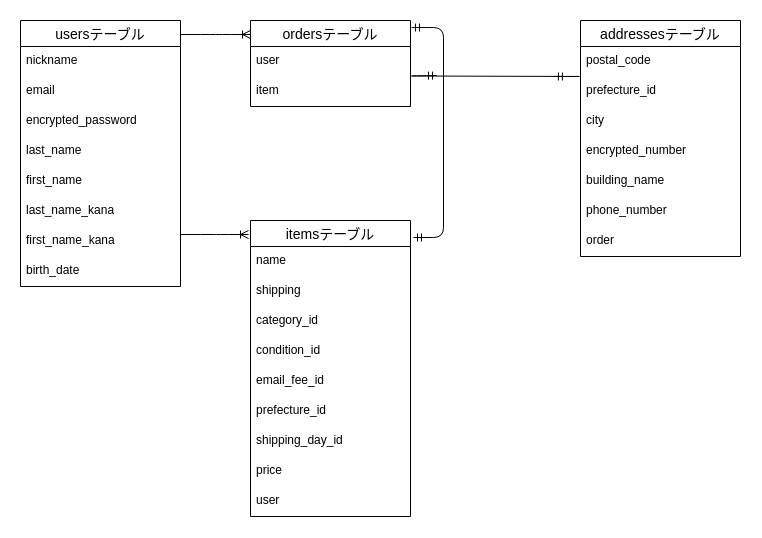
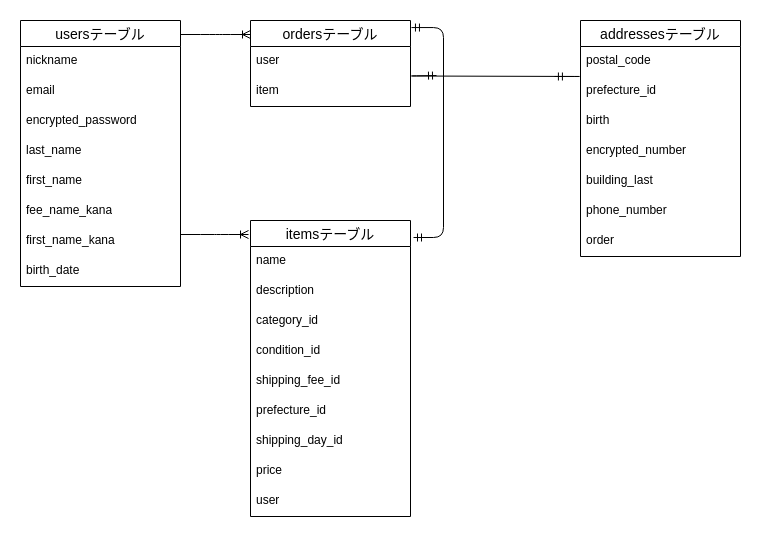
(598, 121) -> (602, 121)
(626, 181) -> (624, 181)
(72, 211) -> (70, 211)
(280, 291) -> (290, 291)
(292, 381) -> (302, 381)
